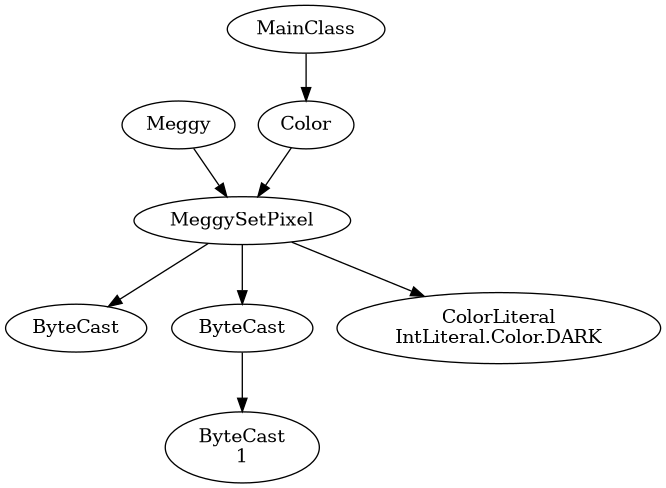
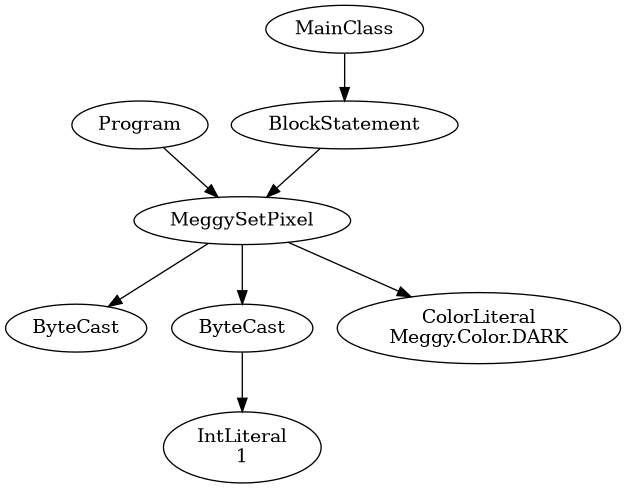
(179, 125) -> (140, 125)
(306, 125) -> (345, 125)
(499, 328) -> (479, 328)
(242, 447) -> (242, 447)
